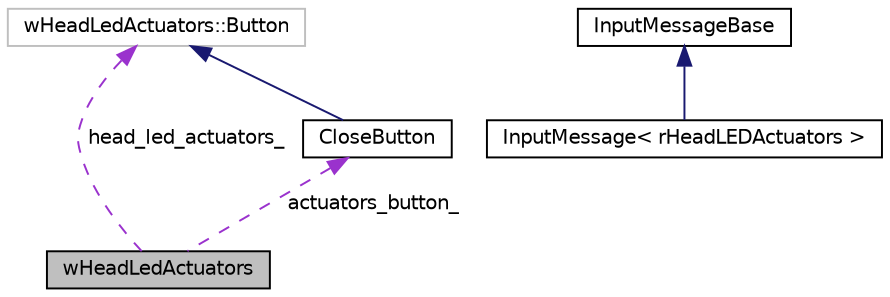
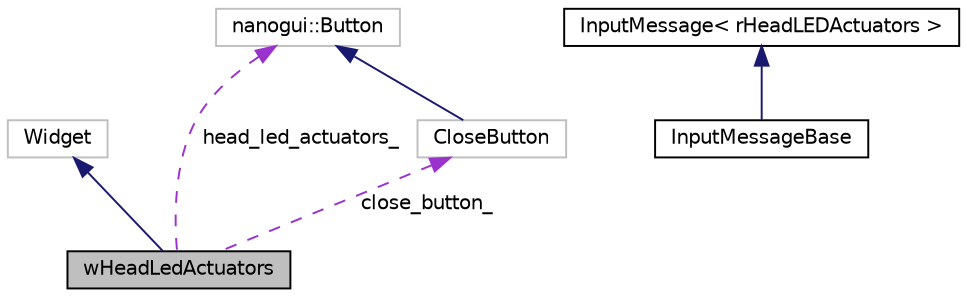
(156, 27) -> (308, 27)
(684, 93) -> (762, 93)
none -> (58, 139)
(377, 139) -> (492, 139)
(371, 204) -> (424, 204)
